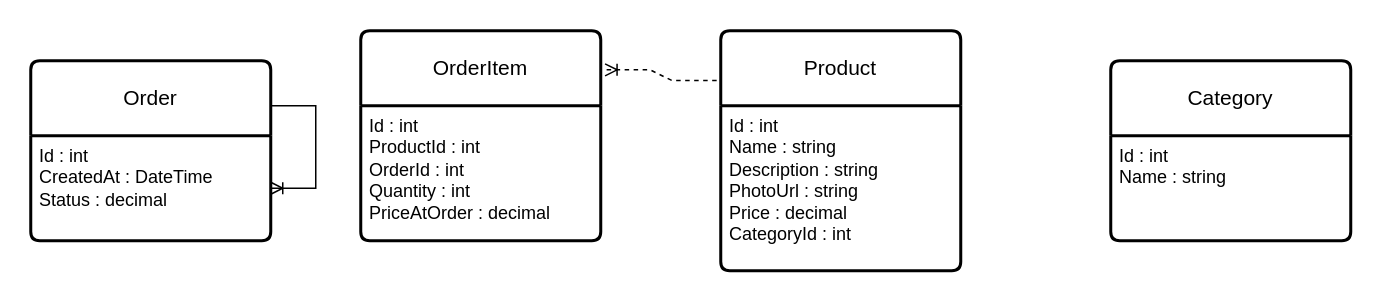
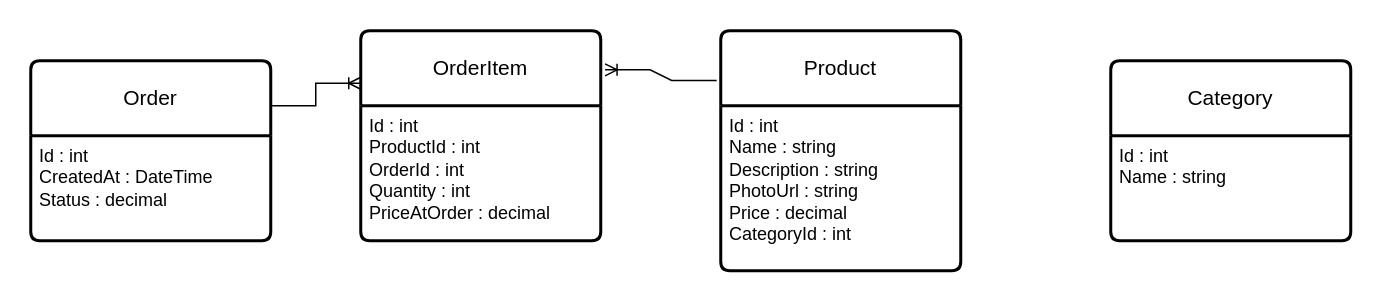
(659, 74) -> (659, 74)
(316, 167) -> (325, 83)
